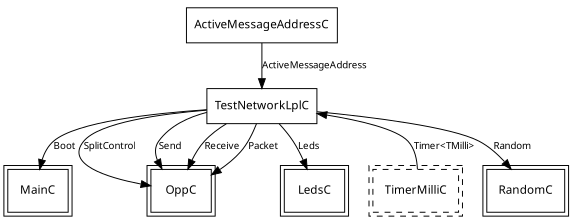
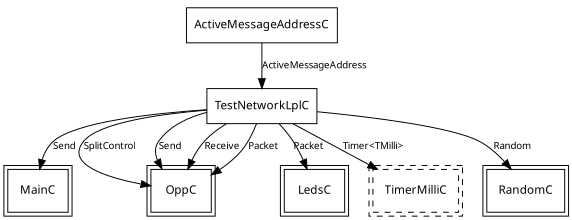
(384, 128) -> (331, 144)
(65, 147) -> (65, 147)
(309, 147) -> (309, 147)
